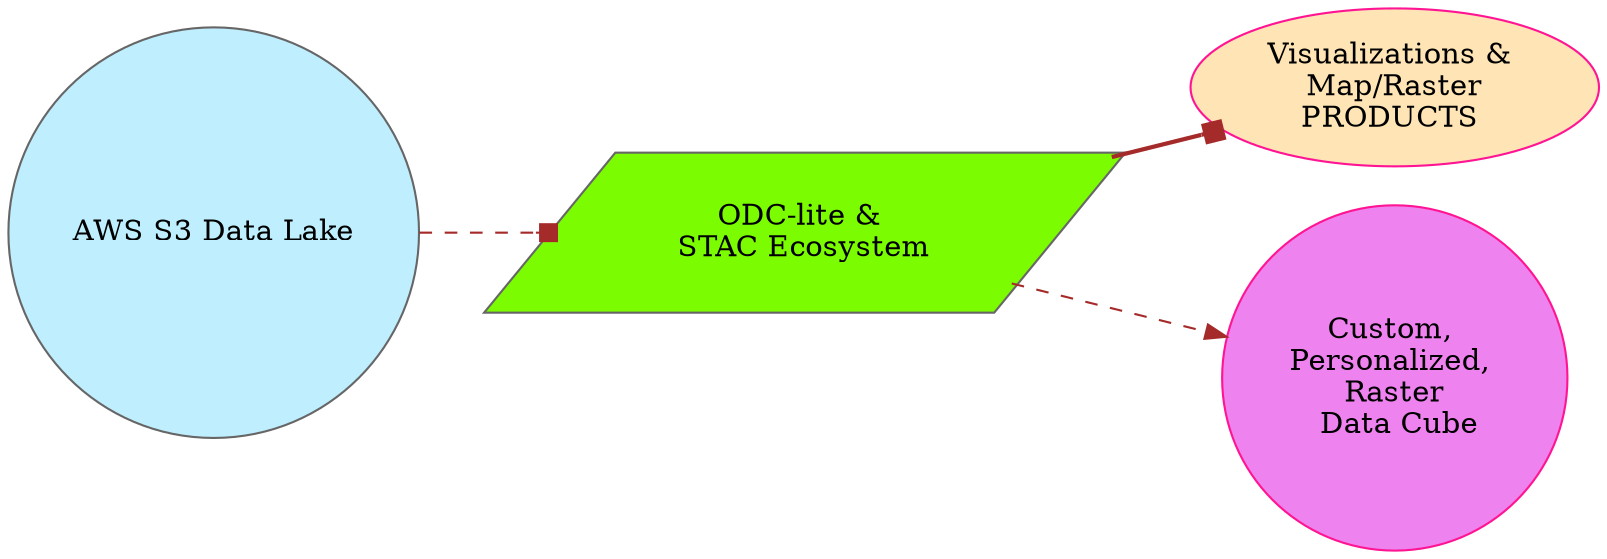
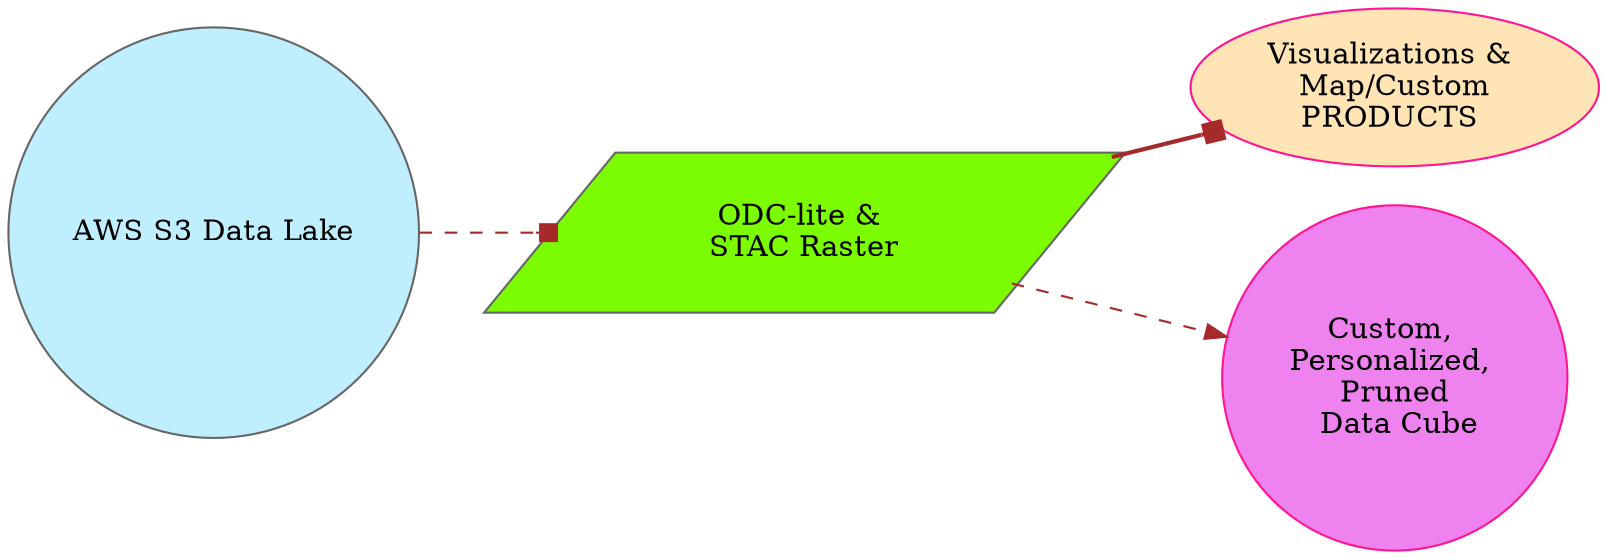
(1395, 87) -> (1395, 87)
(805, 233) -> (805, 233)
(1395, 378) -> (1395, 378)
